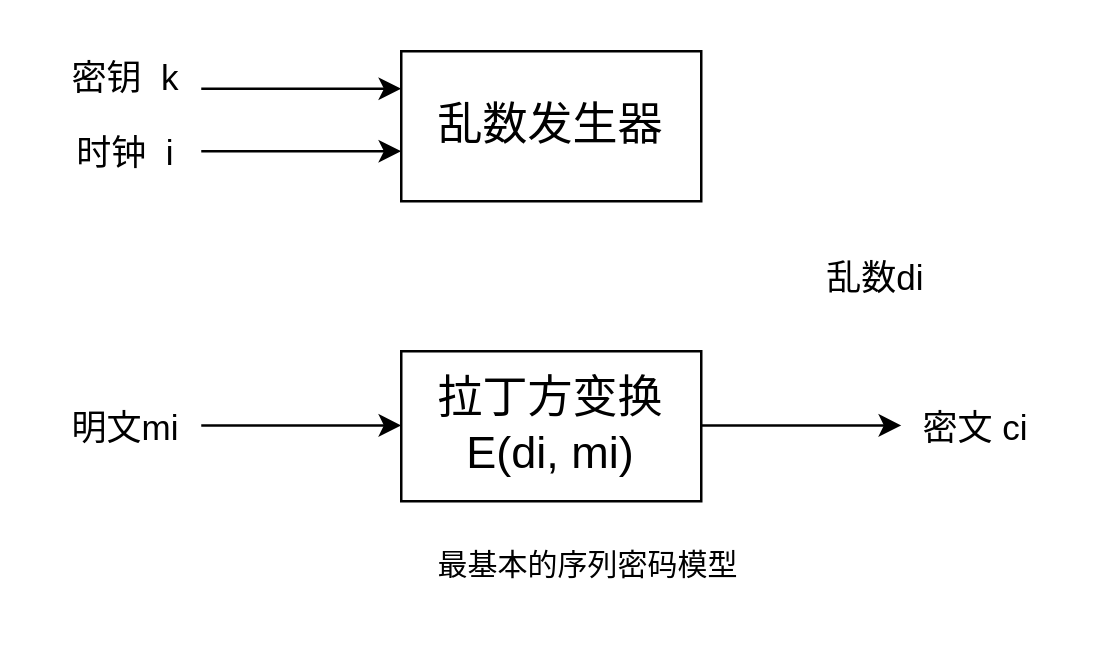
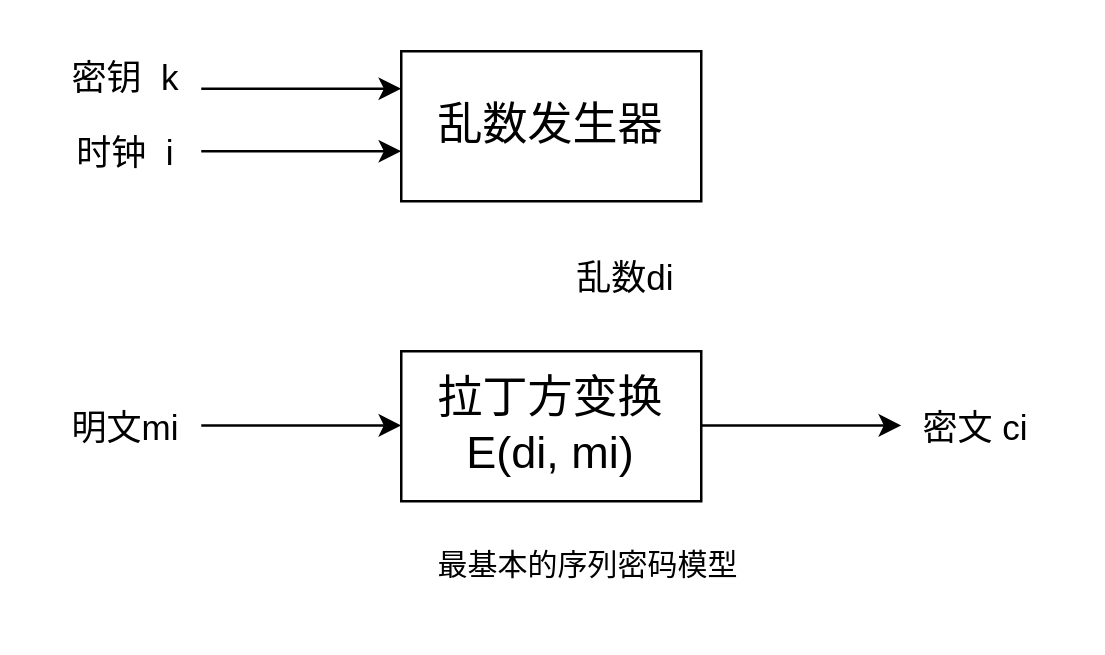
(876, 276) -> (626, 276)
